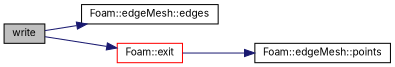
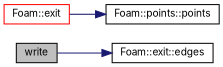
(150, 14) -> (163, 53)
(76, 42) -> none
(323, 53) -> (163, 14)
